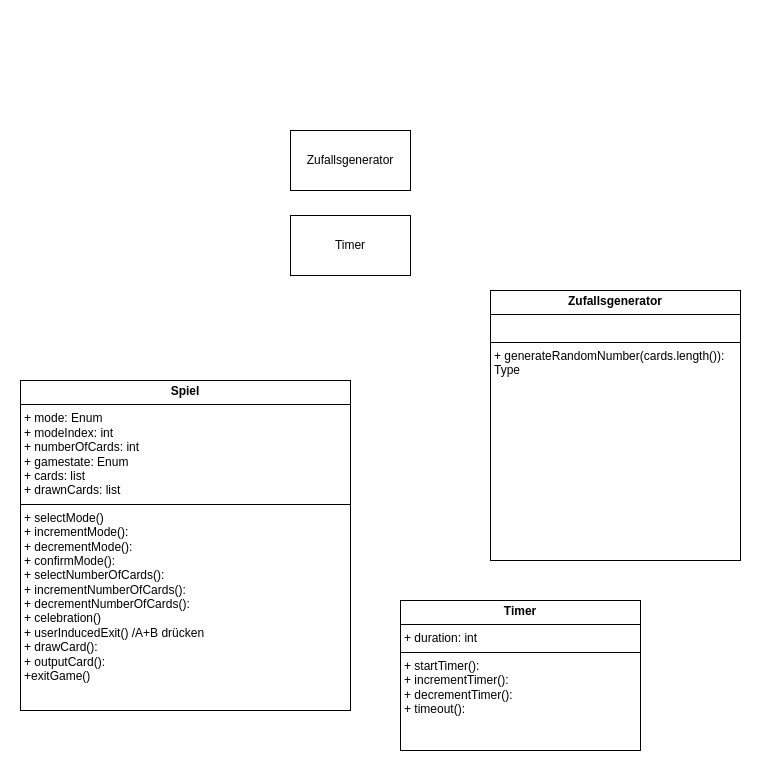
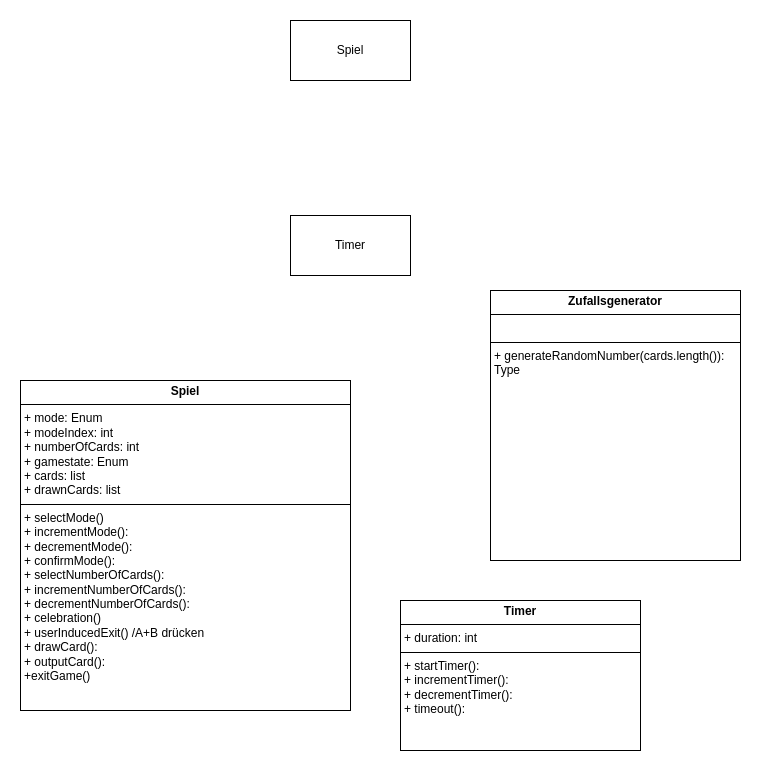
none -> (351, 51)
(351, 161) -> none
